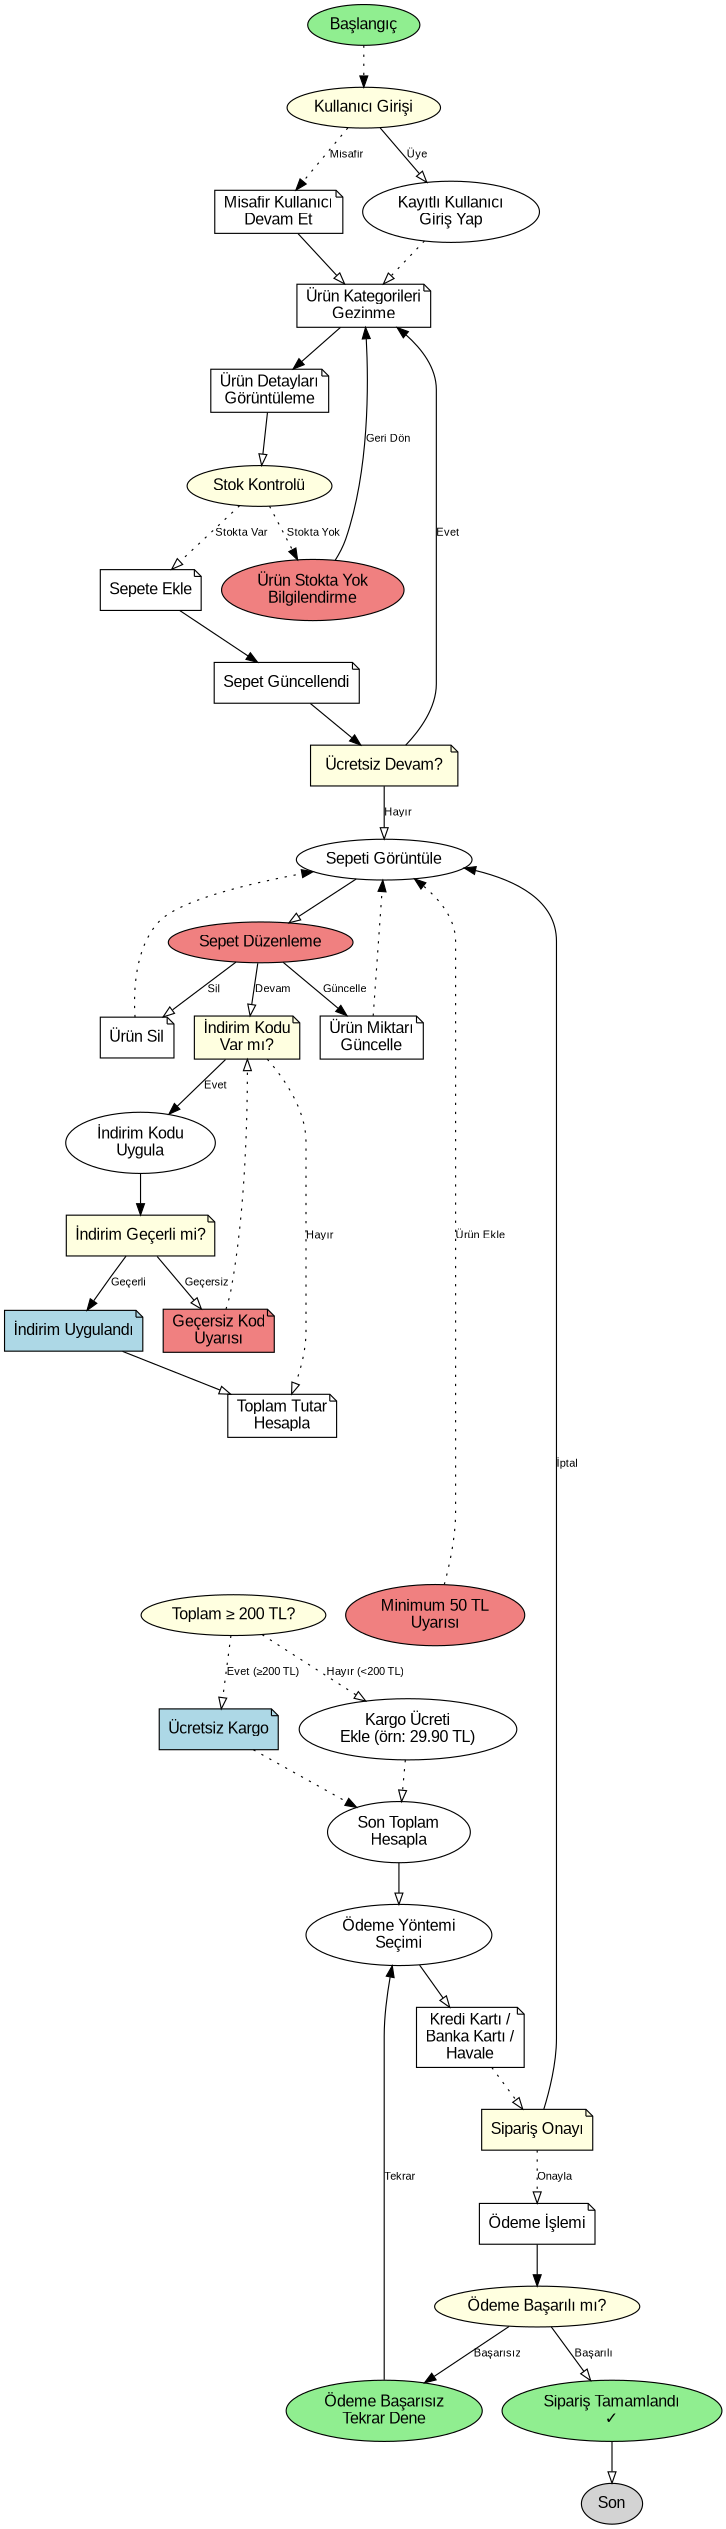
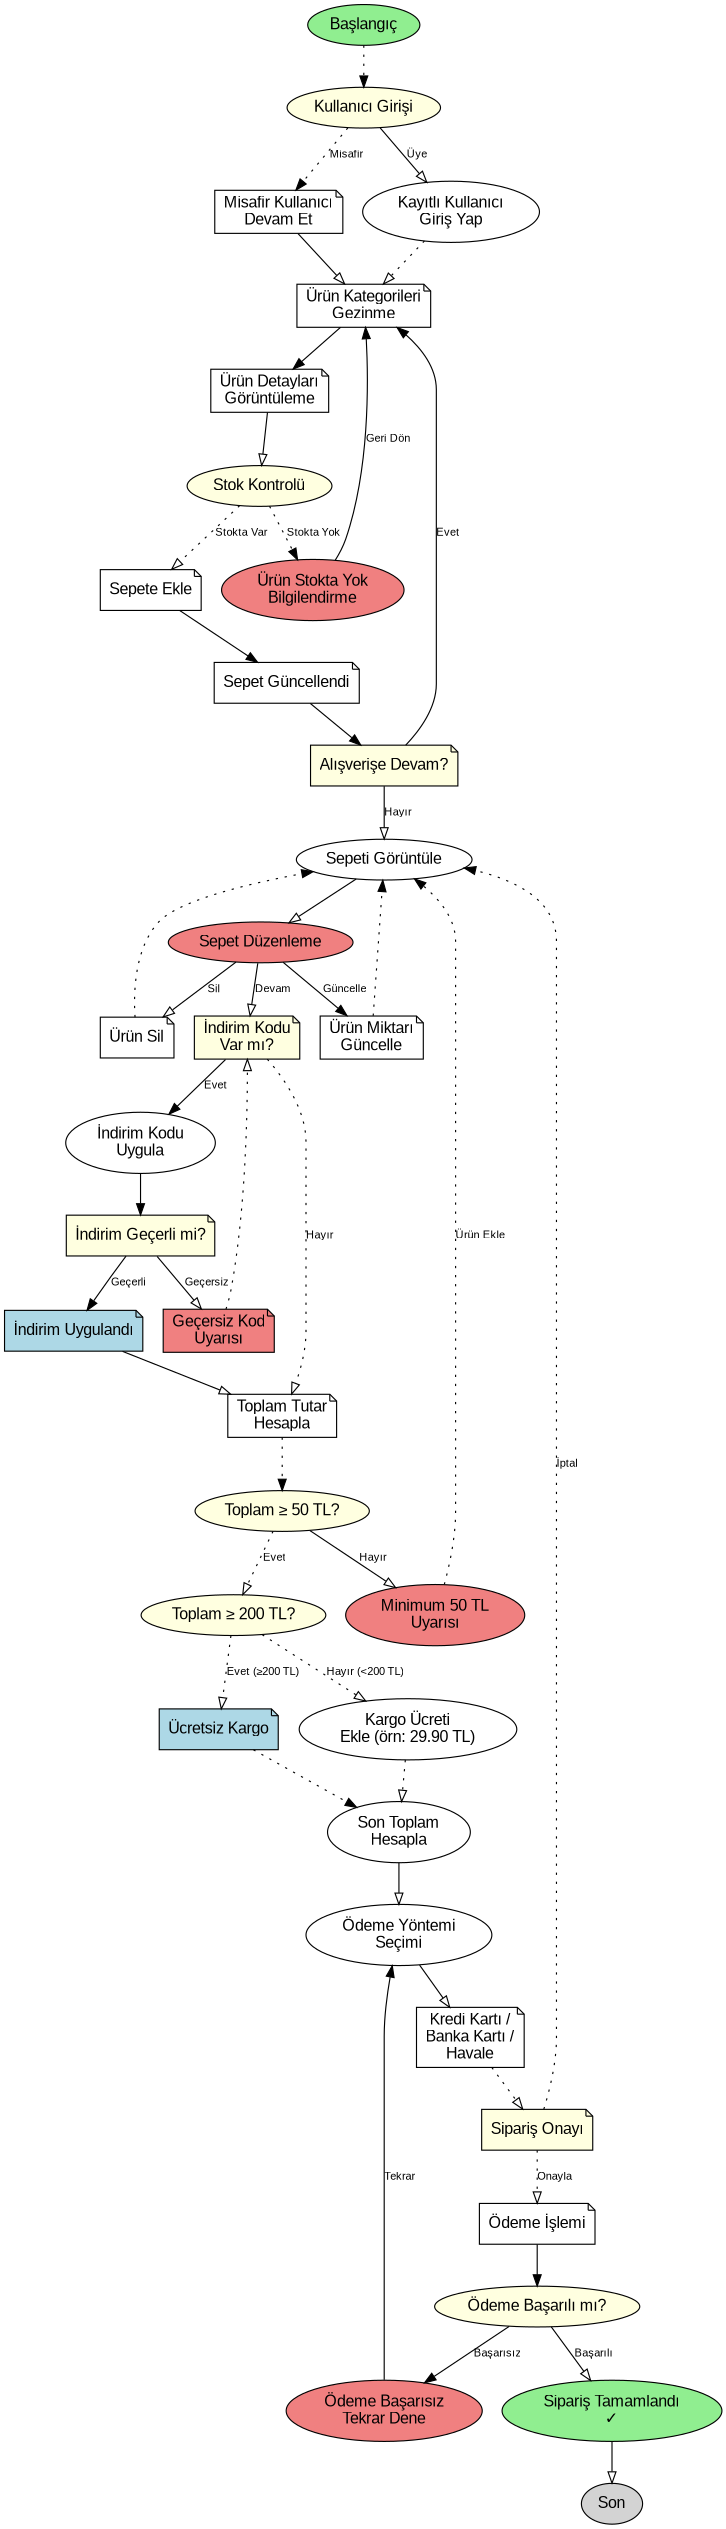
(384, 766) -> (384, 766)
(556, 1468) -> (556, 1468)
none -> (282, 1511)
(384, 2411) -> (384, 2411)
